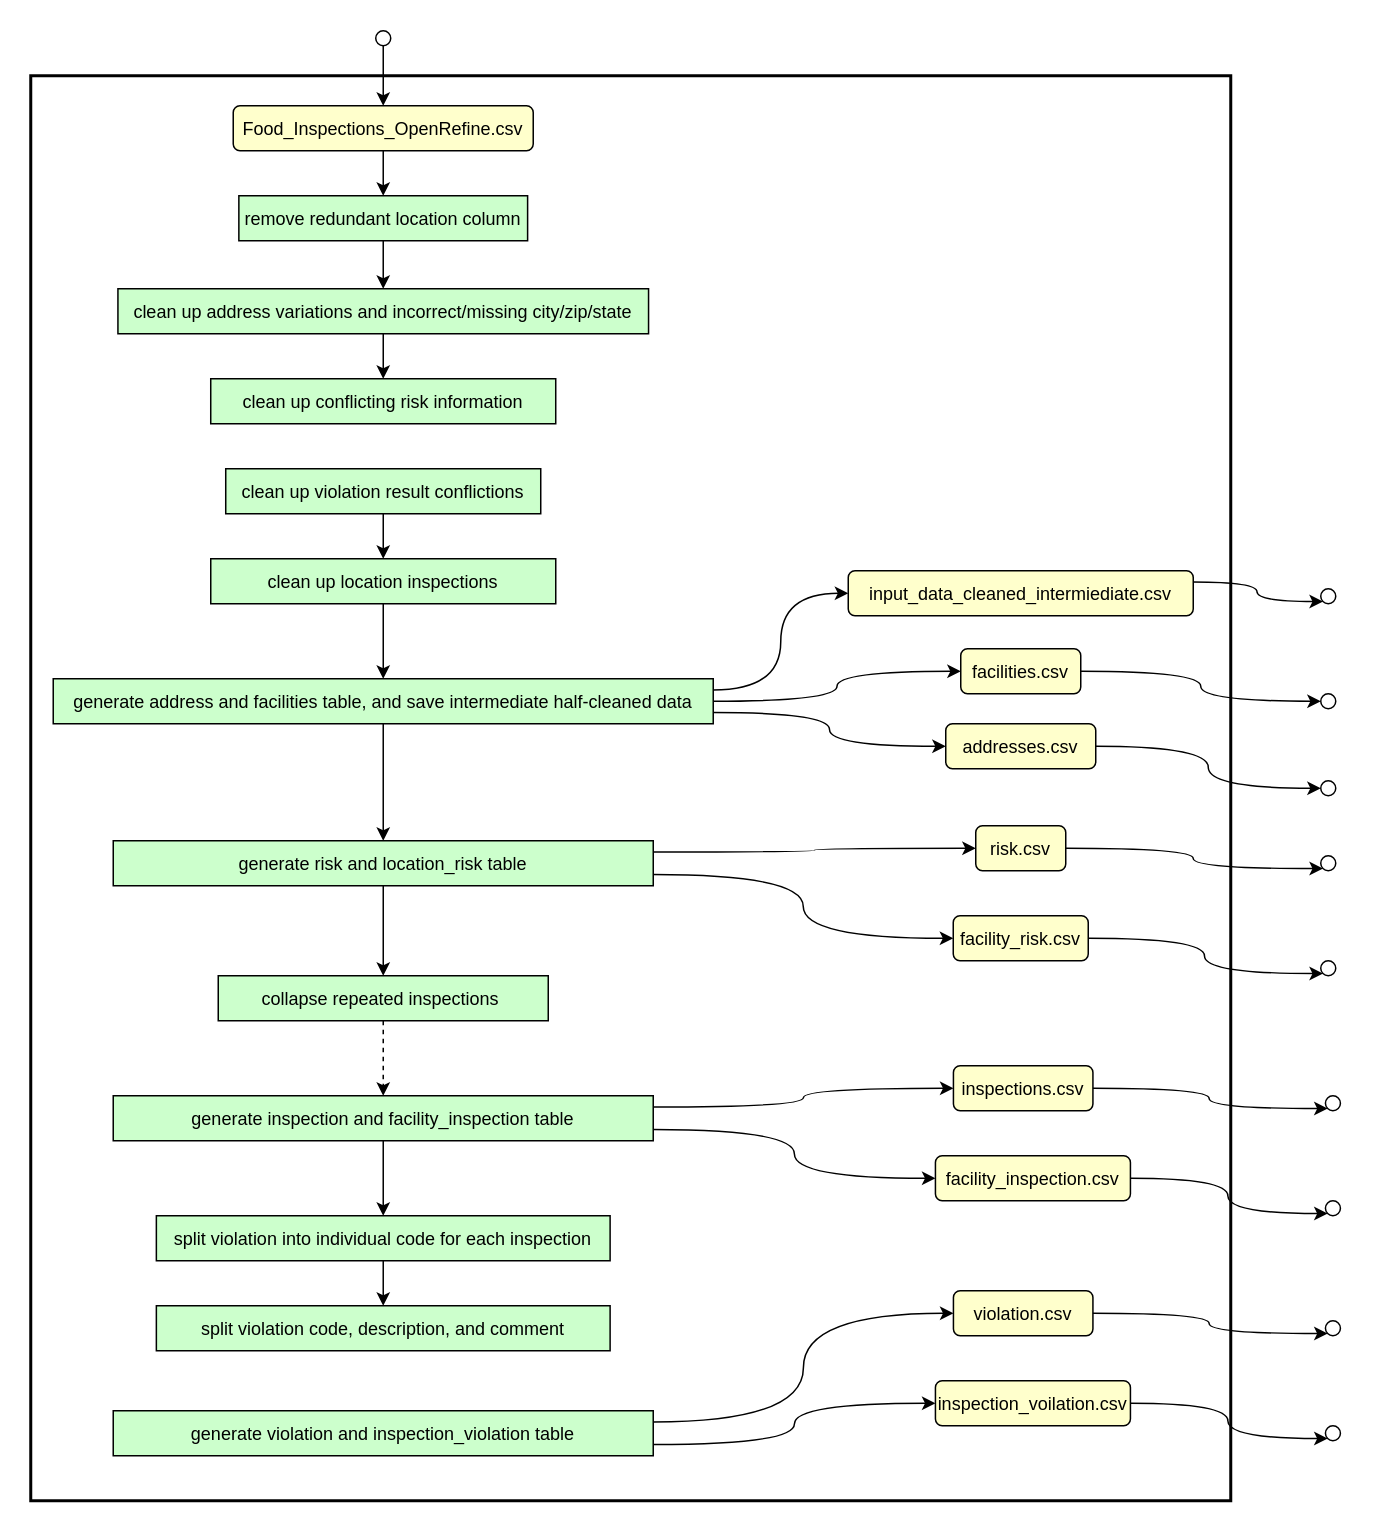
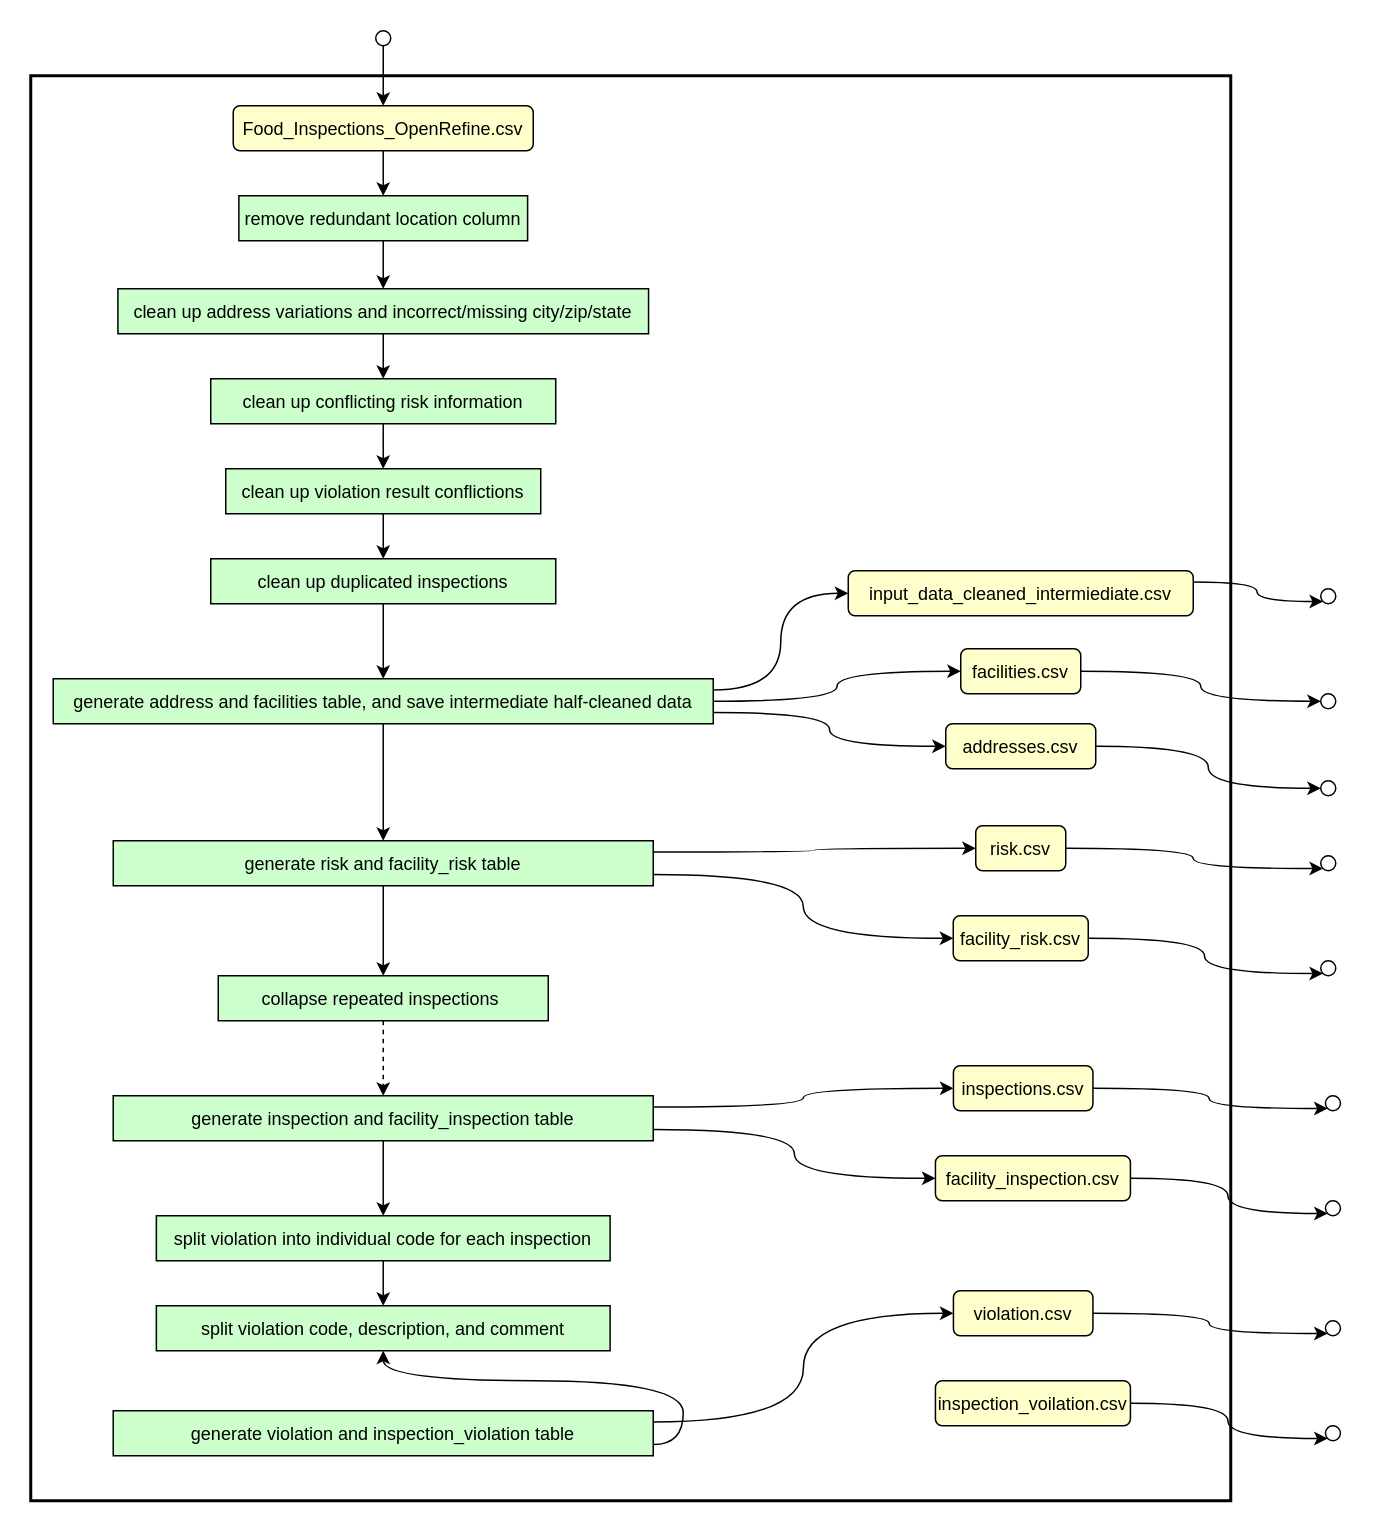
none -> (383, 441)
(383, 582) -> (383, 582)
(383, 864) -> (383, 864)
(794, 1426) -> (557, 1381)
